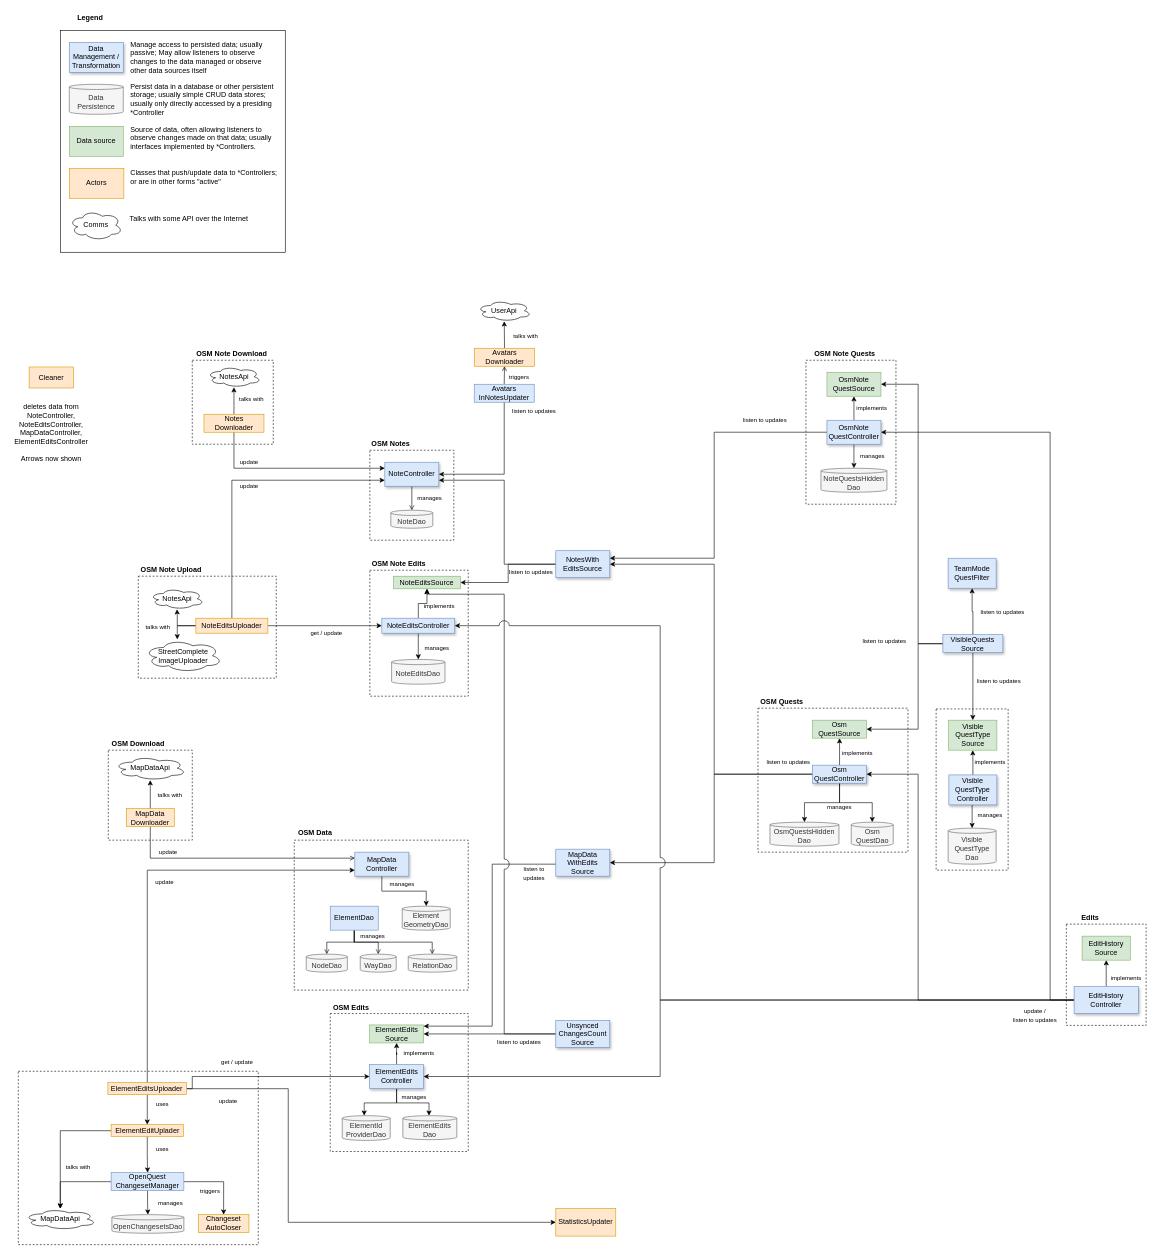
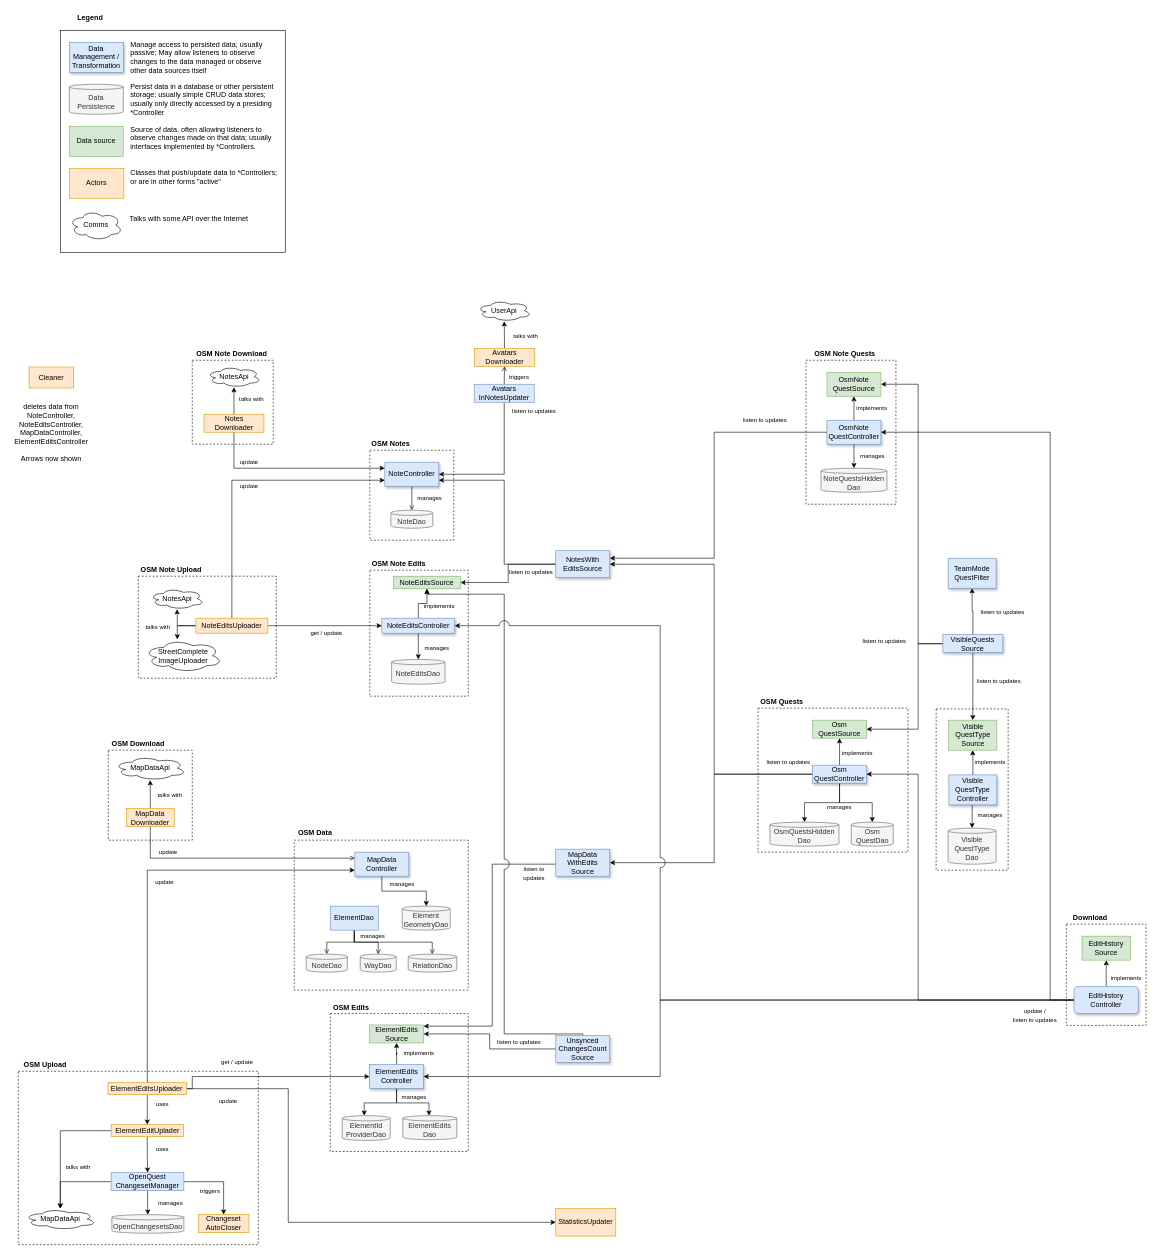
(1091, 918) -> (1091, 918)
(1106, 1000) -> (1106, 1000)
(583, 1034) -> (583, 1049)
none -> (45, 1065)
